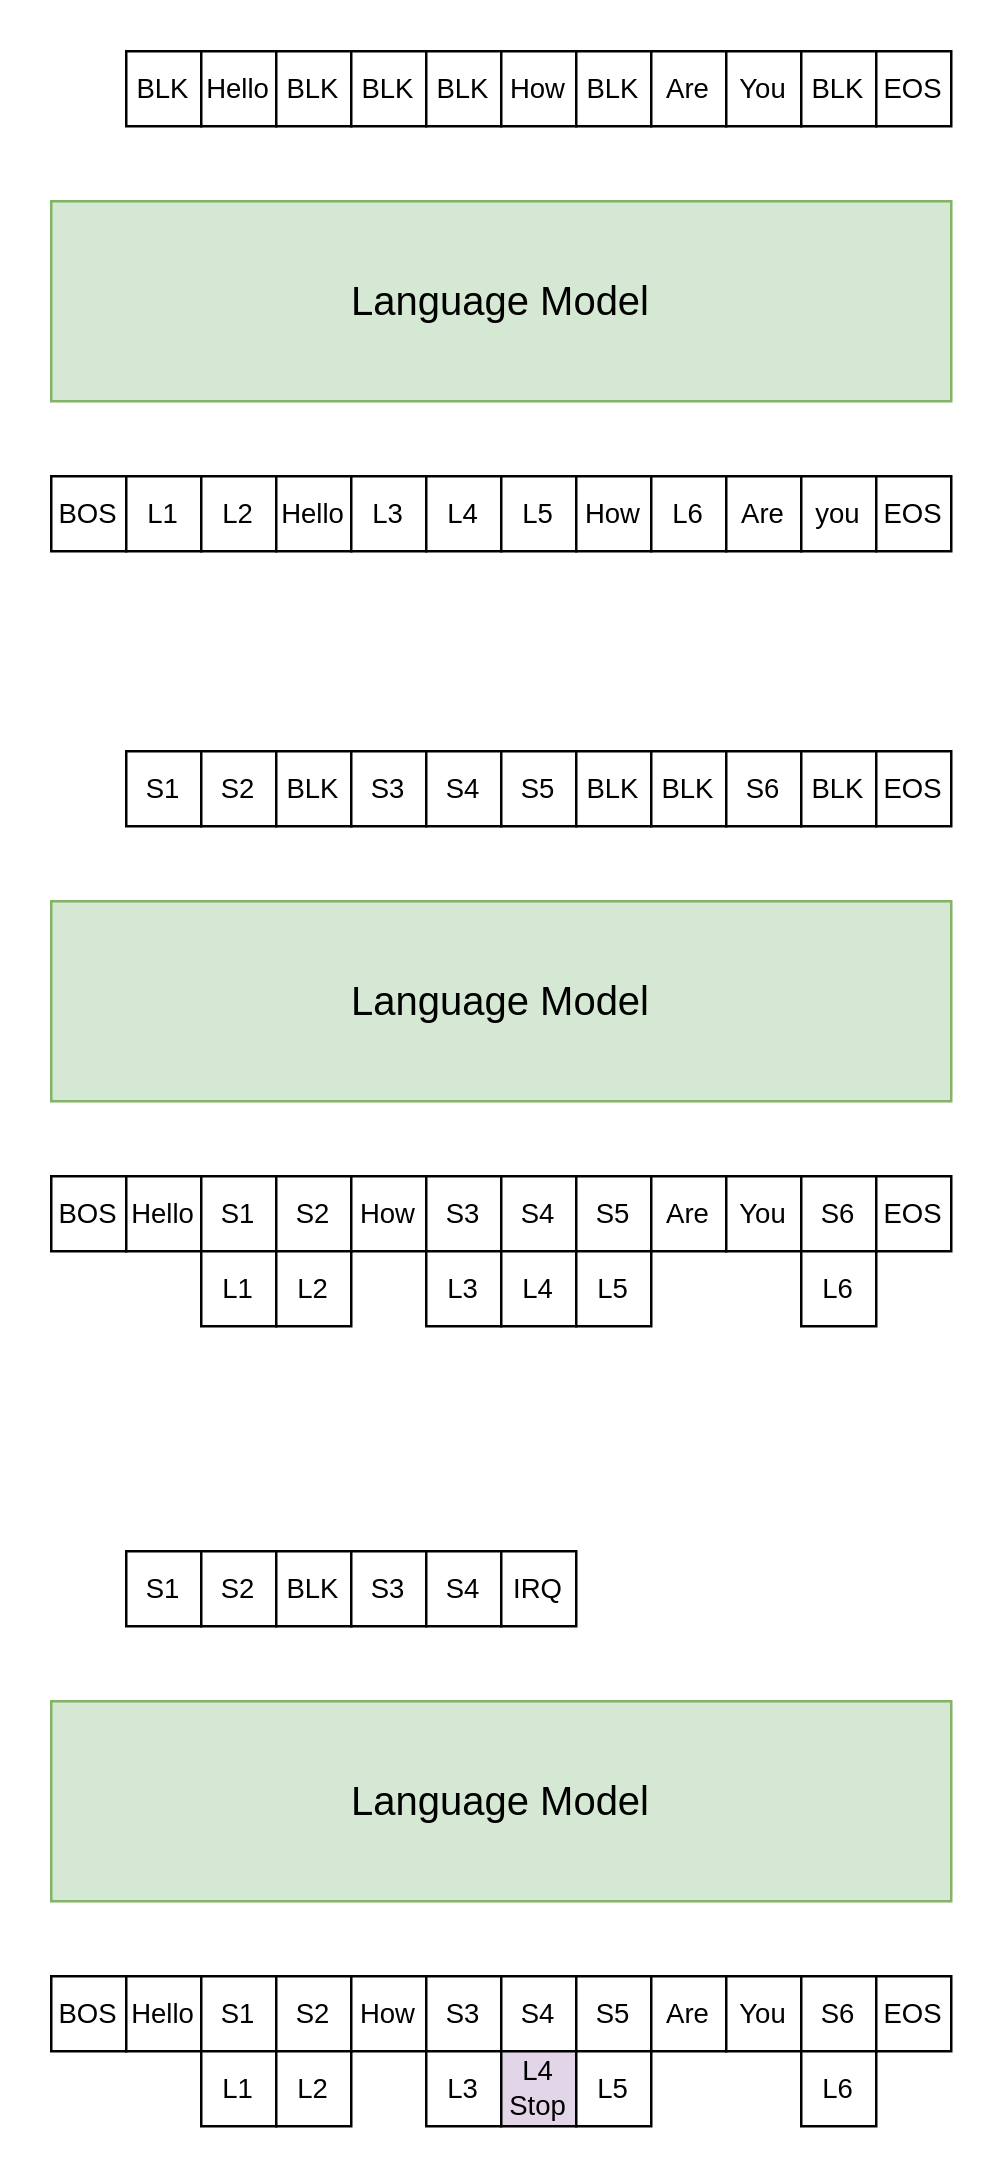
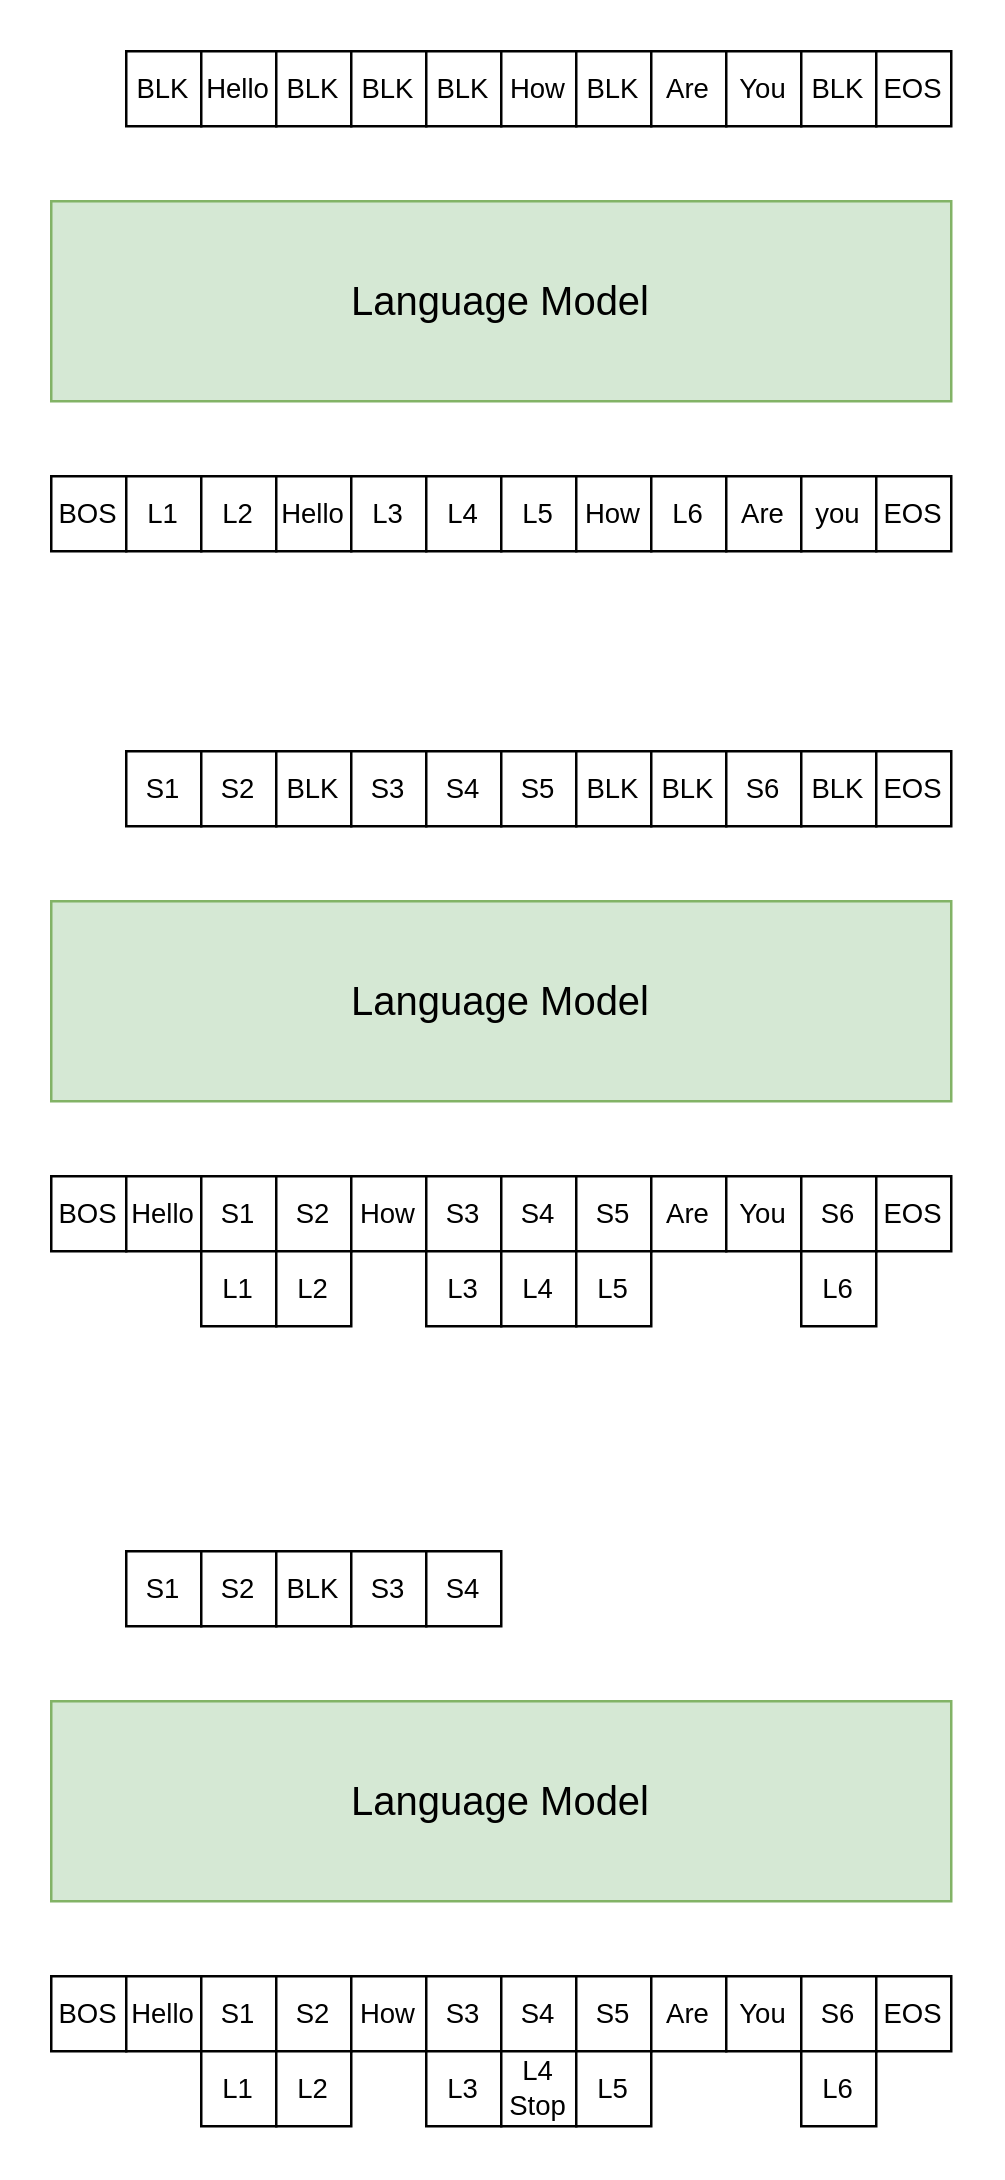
(539, 1589) -> none
(539, 2089) -> (539, 2089)
